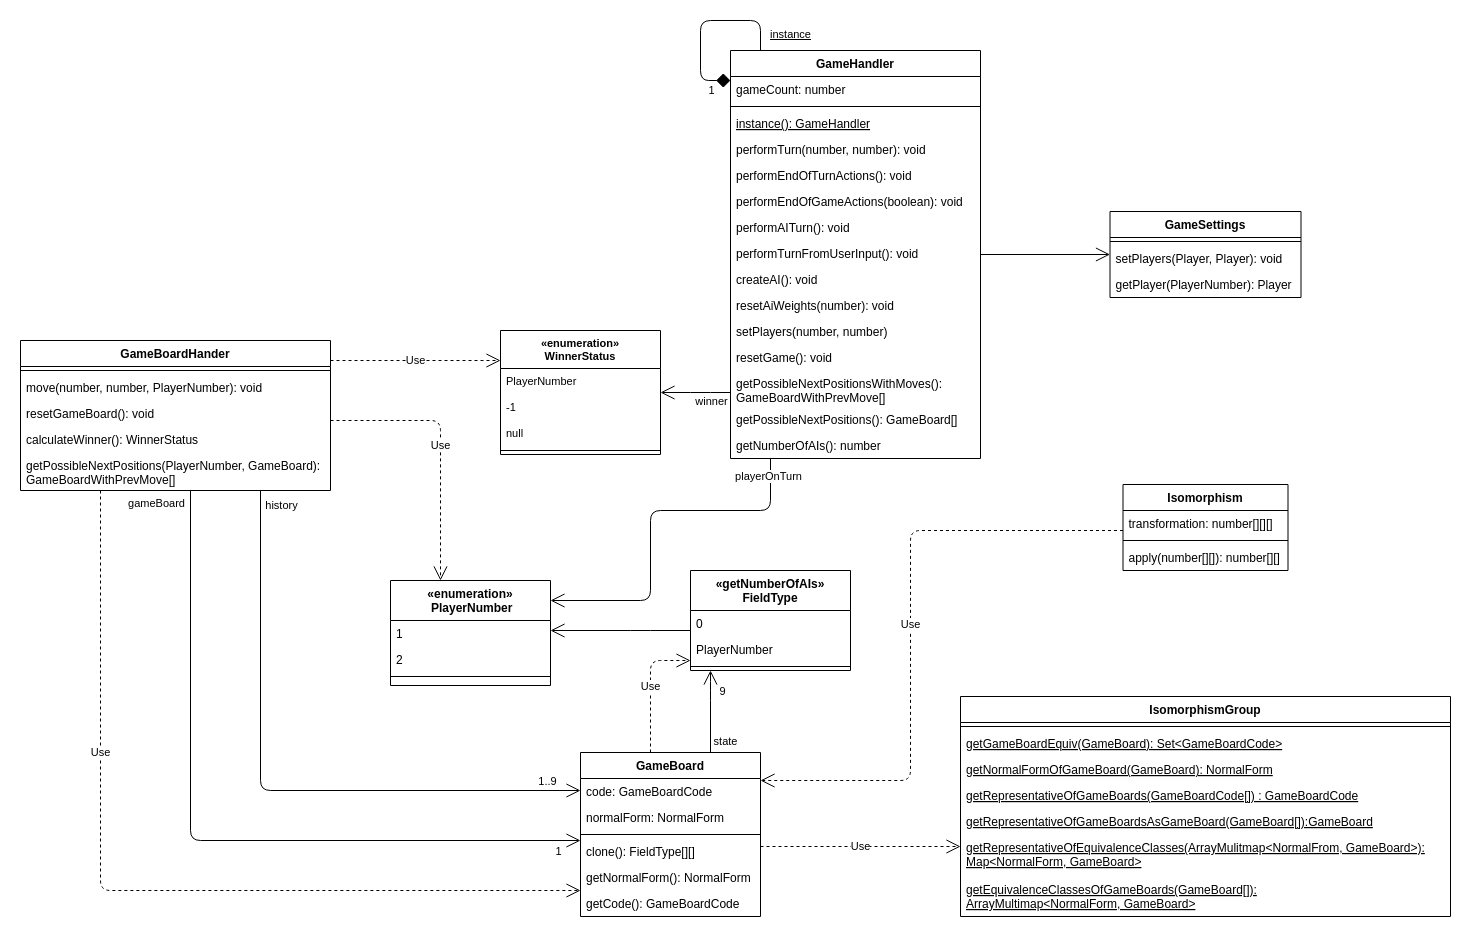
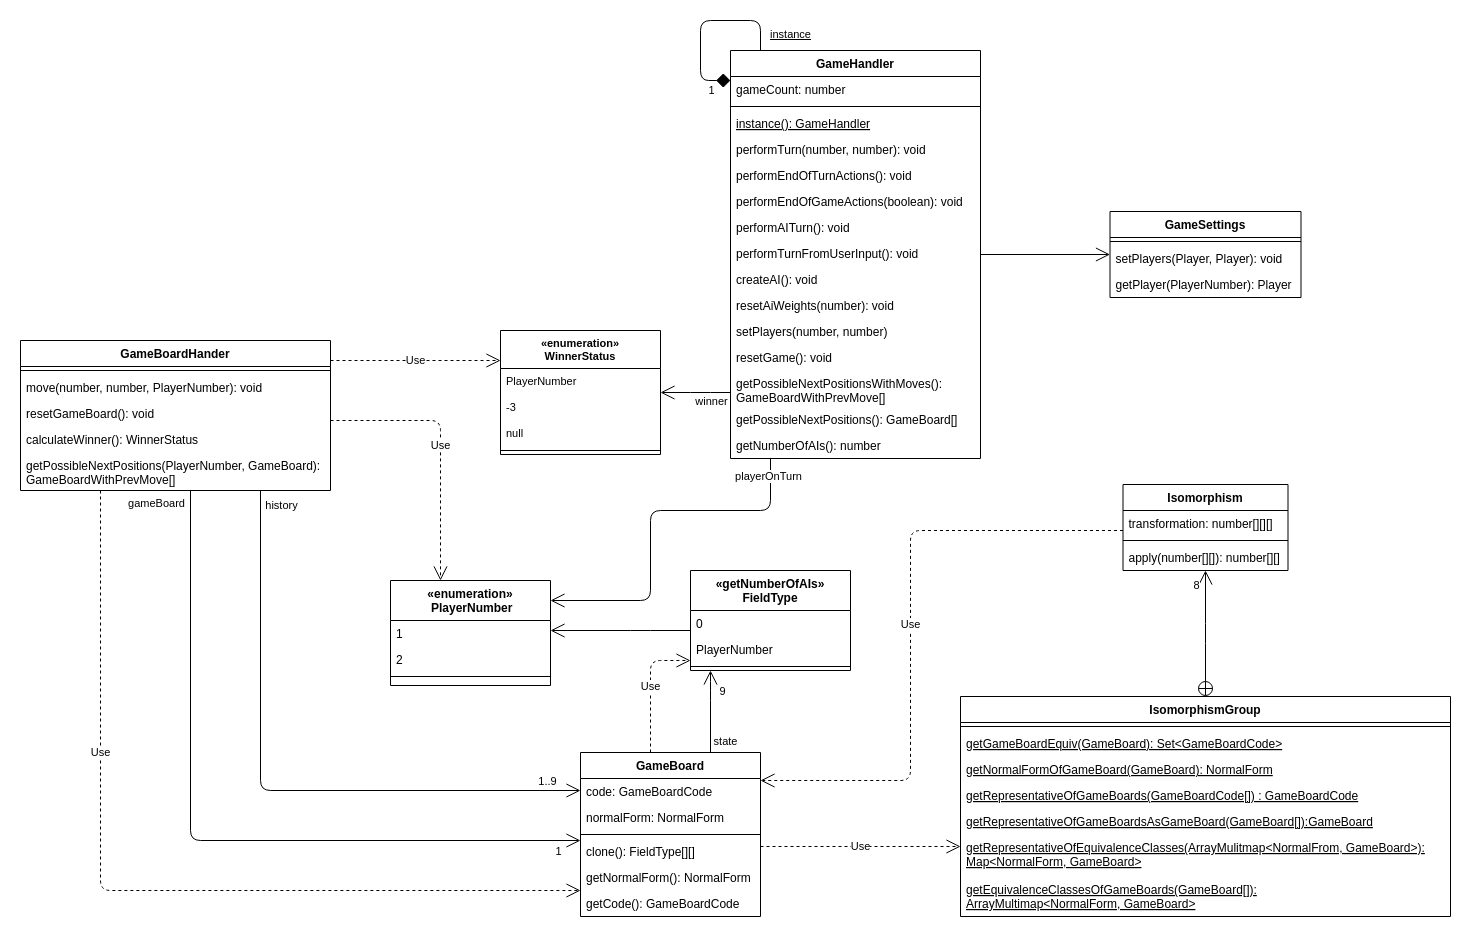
(512, 407) -> (512, 407)
none -> (1206, 628)
